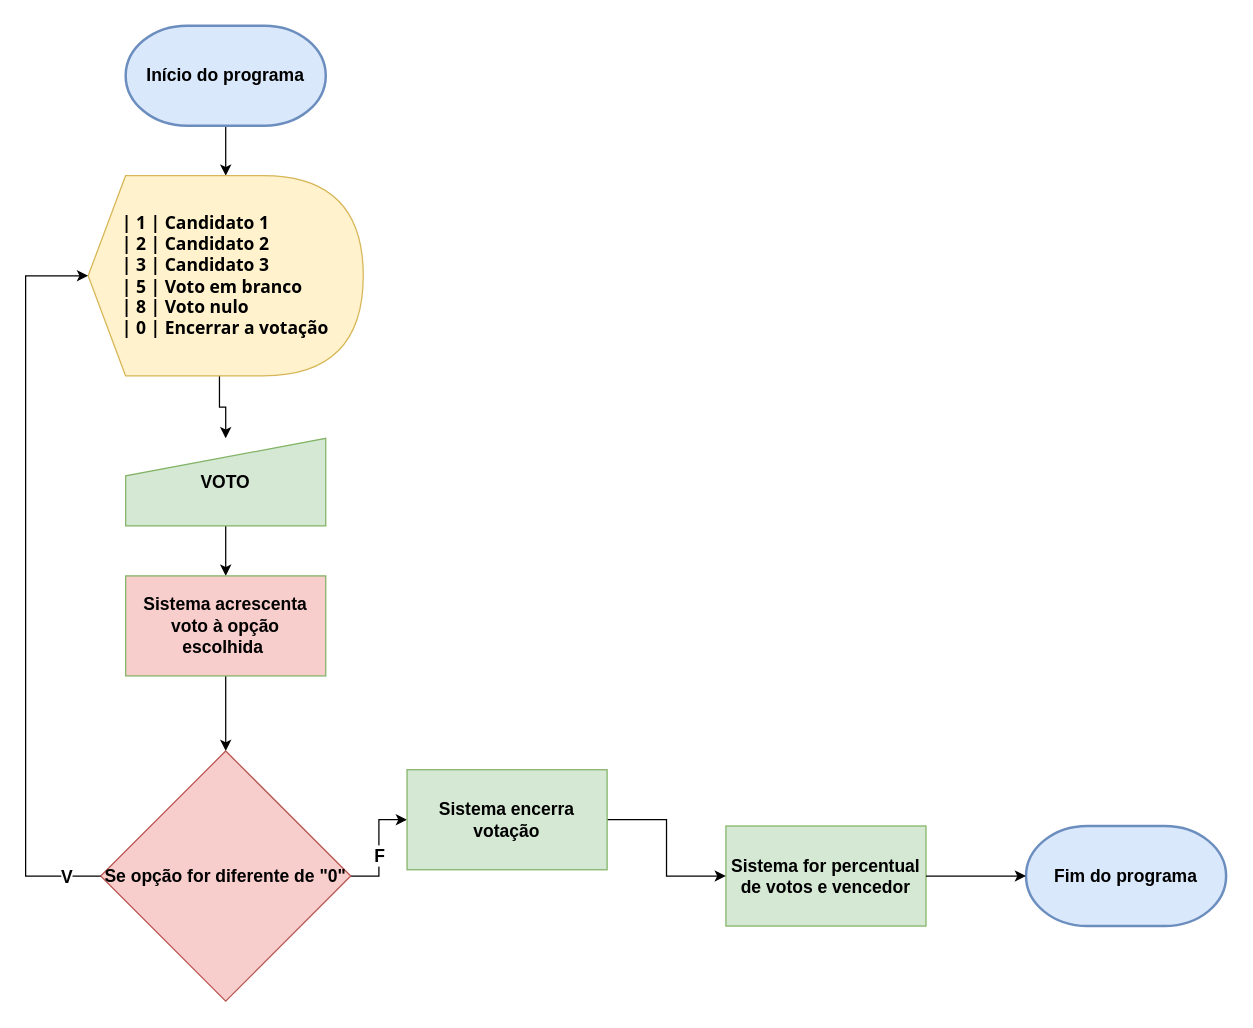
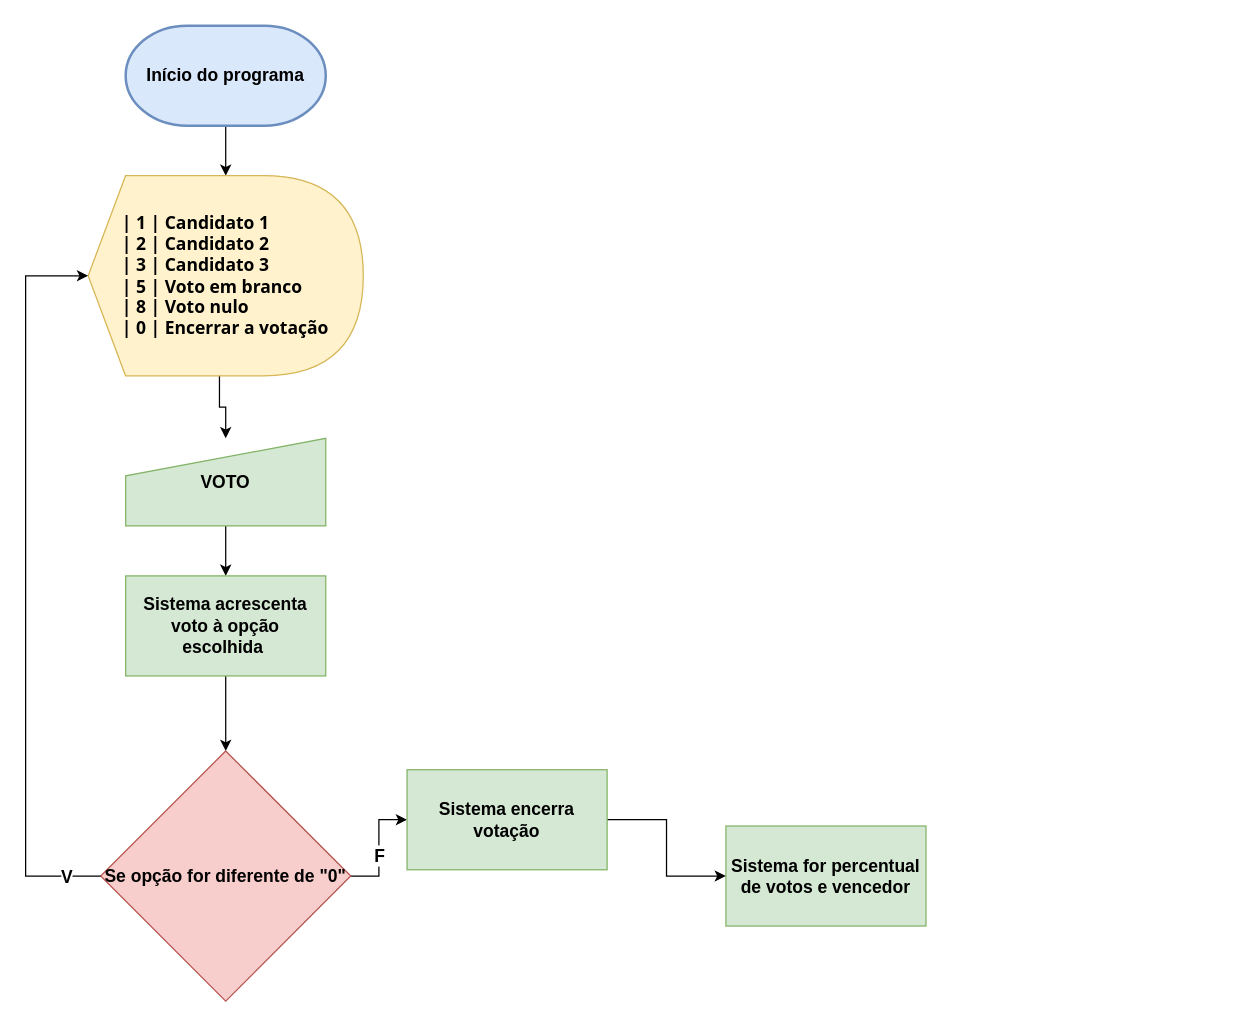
(226, 626) -> (226, 626)
(972, 876) -> none
(1126, 876) -> none
